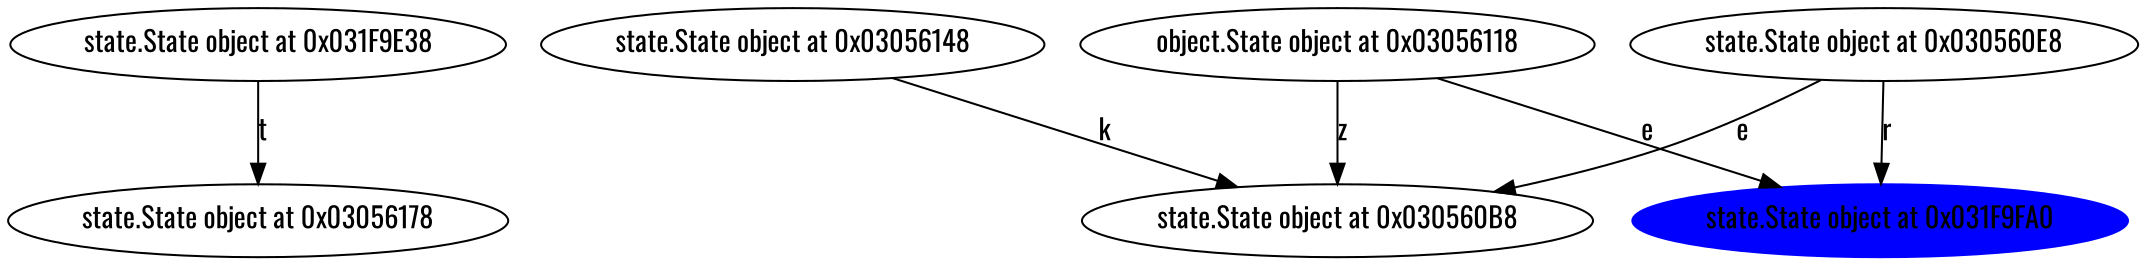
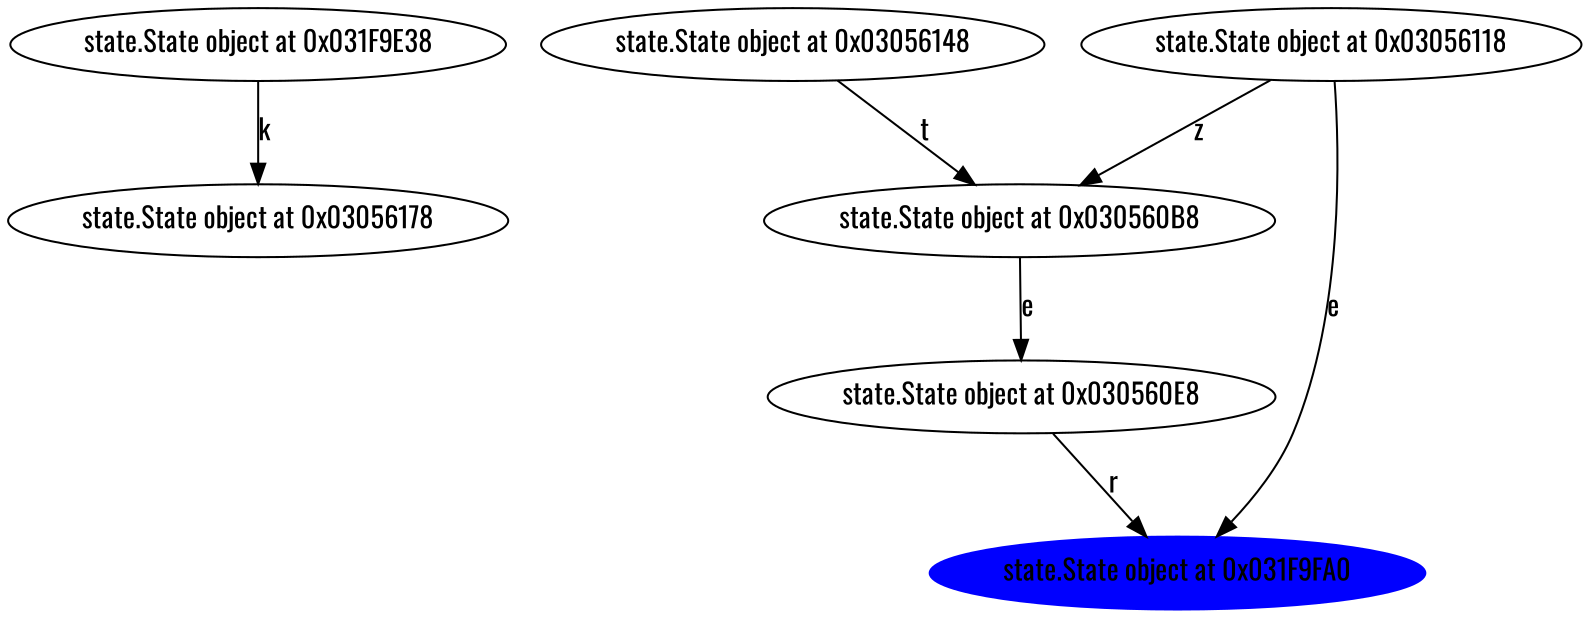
(1337, 45) -> (1331, 45)
(263, 133) -> (265, 133)
(1106, 133) -> (925, 133)
(1687, 140) -> (1020, 299)
